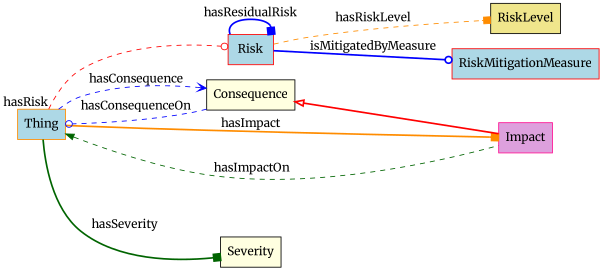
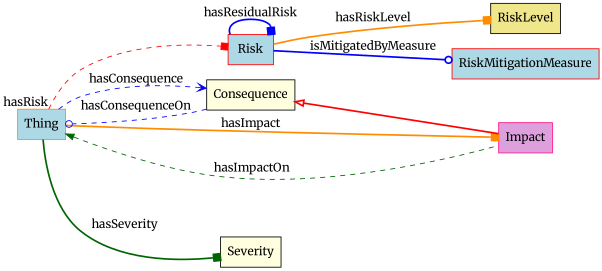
(377, 29) -> (377, 29)
(124, 53) -> (123, 53)
